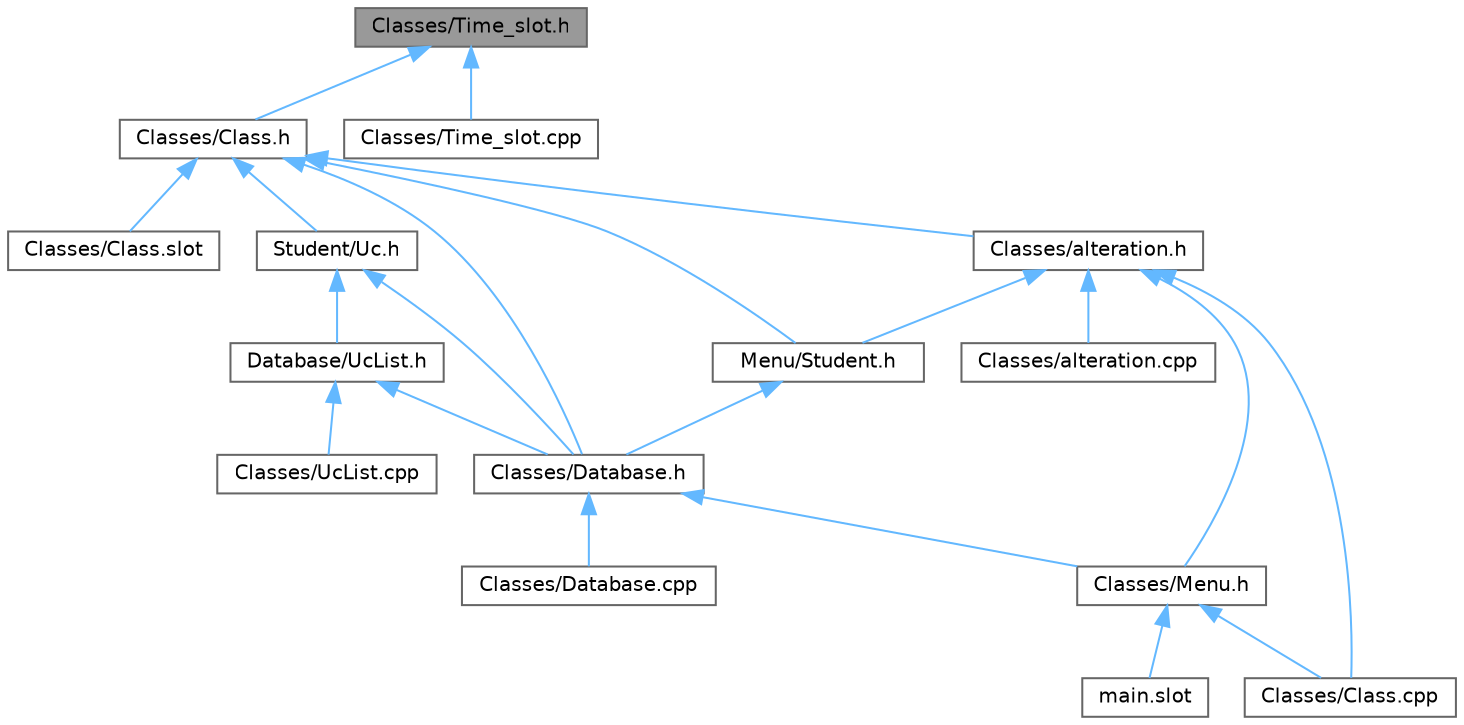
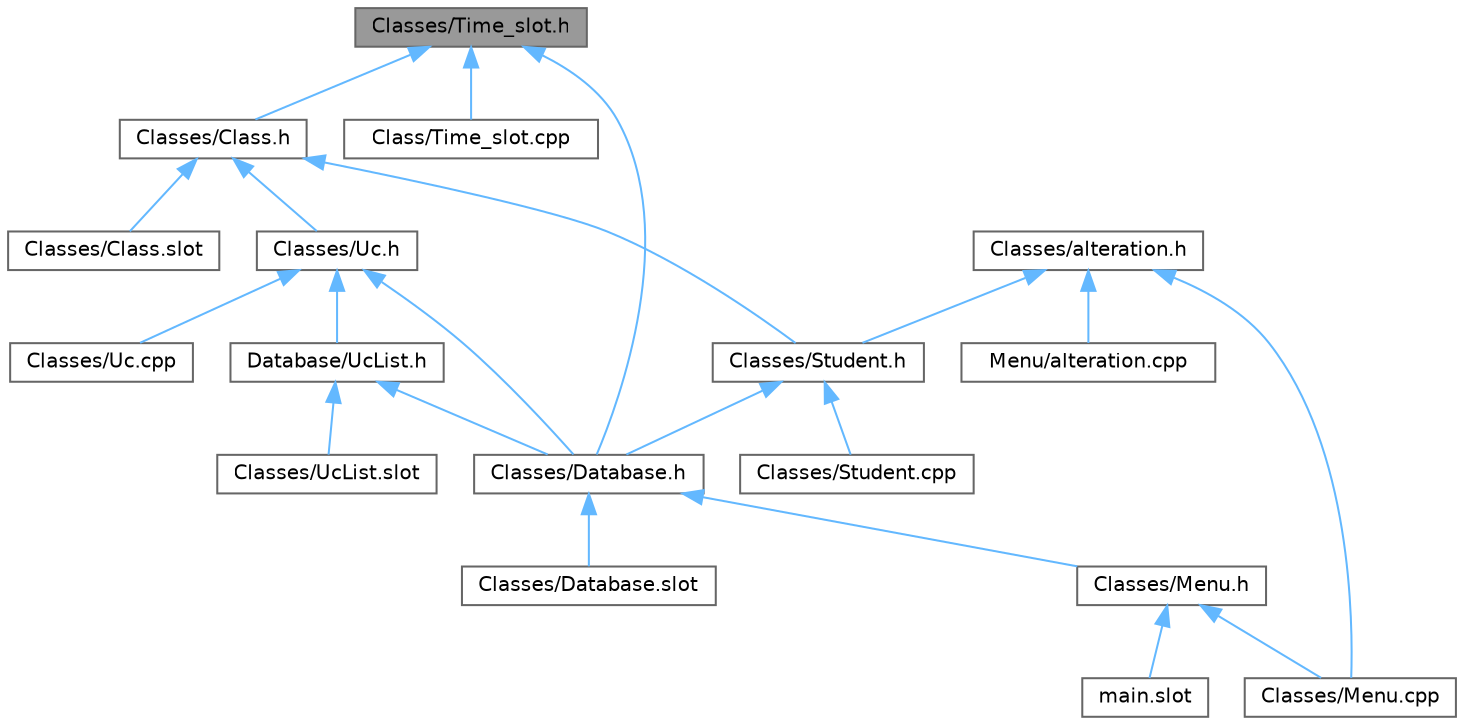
(471, 139) -> (471, 139)
(650, 199) -> none
(337, 251) -> (337, 251)
(478, 275) -> (644, 227)
none -> (102, 362)
(818, 362) -> (818, 362)
(1088, 362) -> (1088, 362)
(1248, 411) -> none
(327, 474) -> (327, 474)
none -> (857, 474)
(589, 586) -> (589, 586)
(1350, 697) -> (1350, 697)
